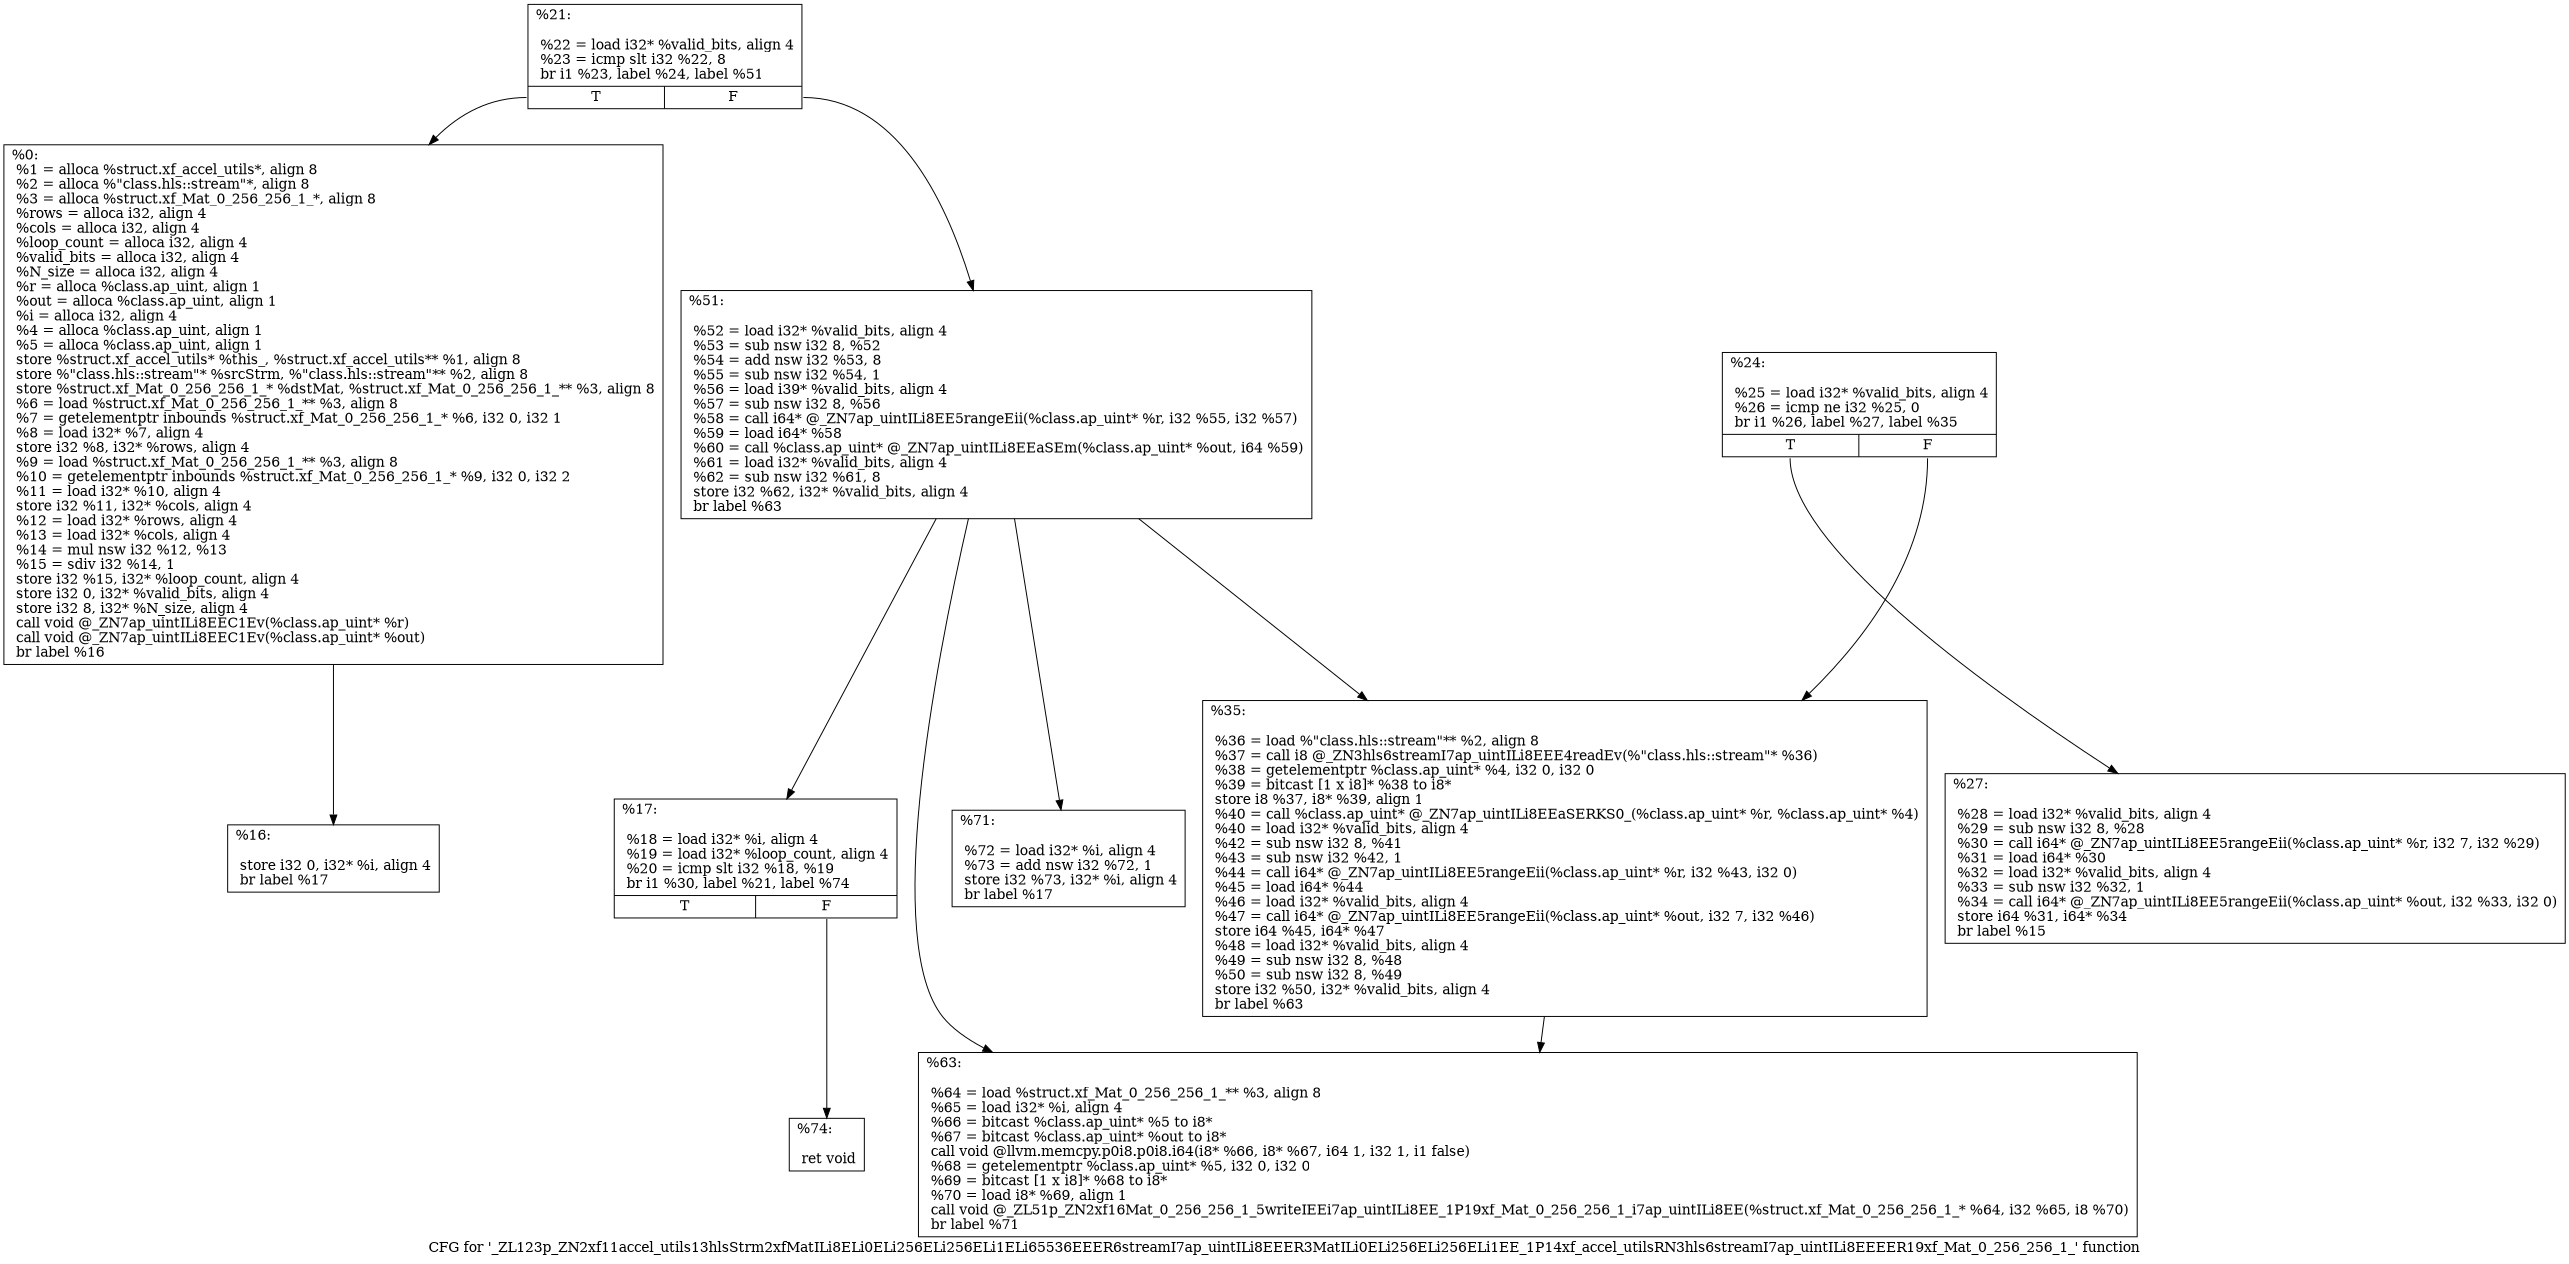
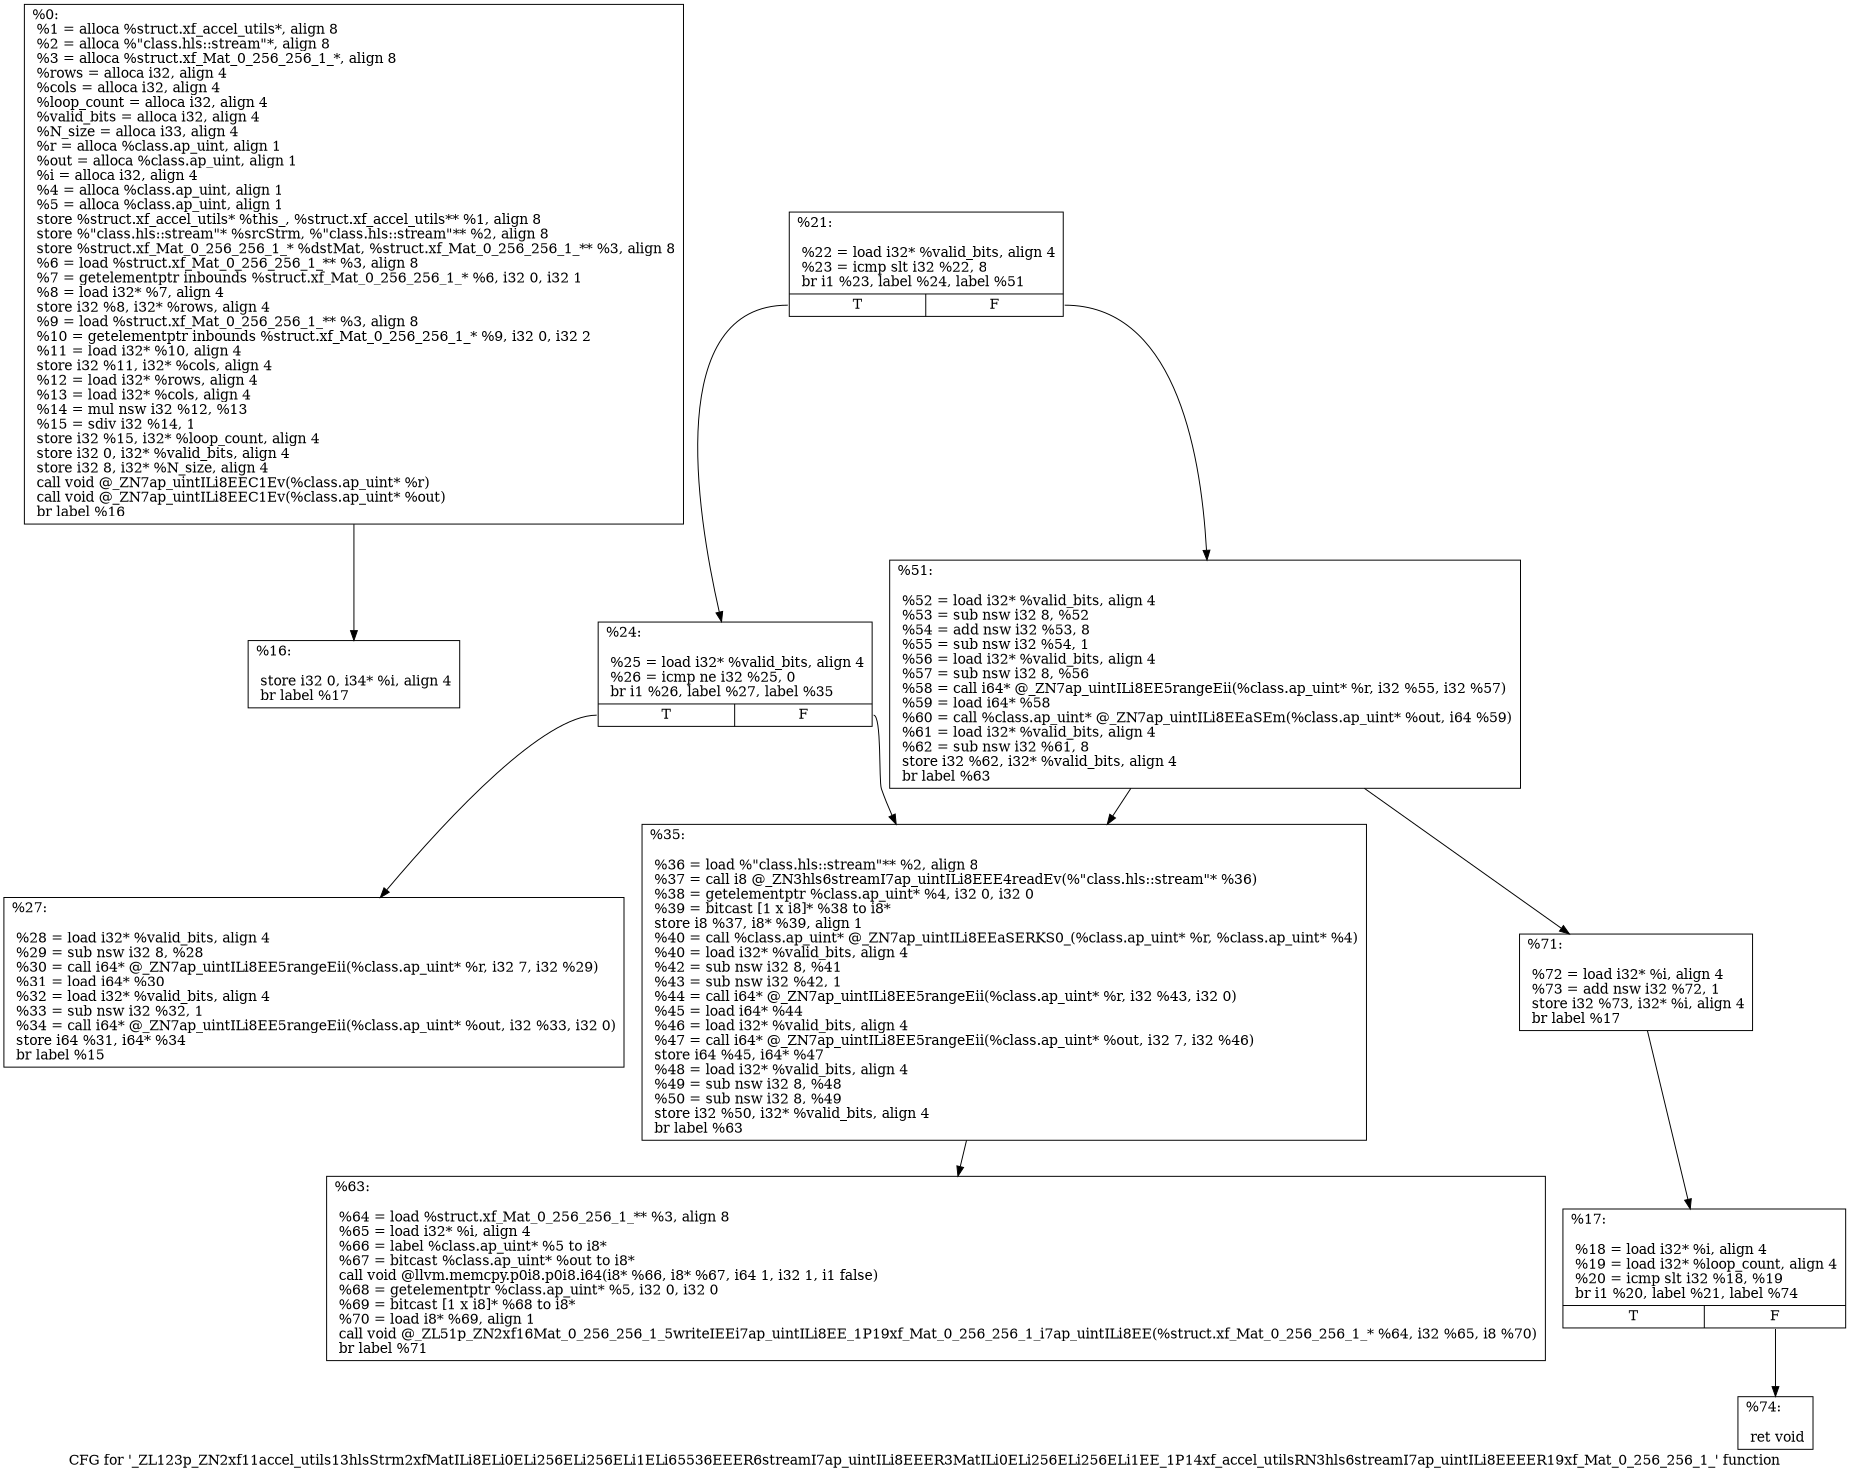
(477, 108) -> (699, 436)
(115, 273) -> (136, 132)
(818, 390) -> (1027, 660)
(864, 654) -> (1668, 1115)
(920, 794) -> none
(333, 866) -> (354, 682)
(736, 884) -> (1685, 1294)
(1070, 1123) -> (471, 1247)
